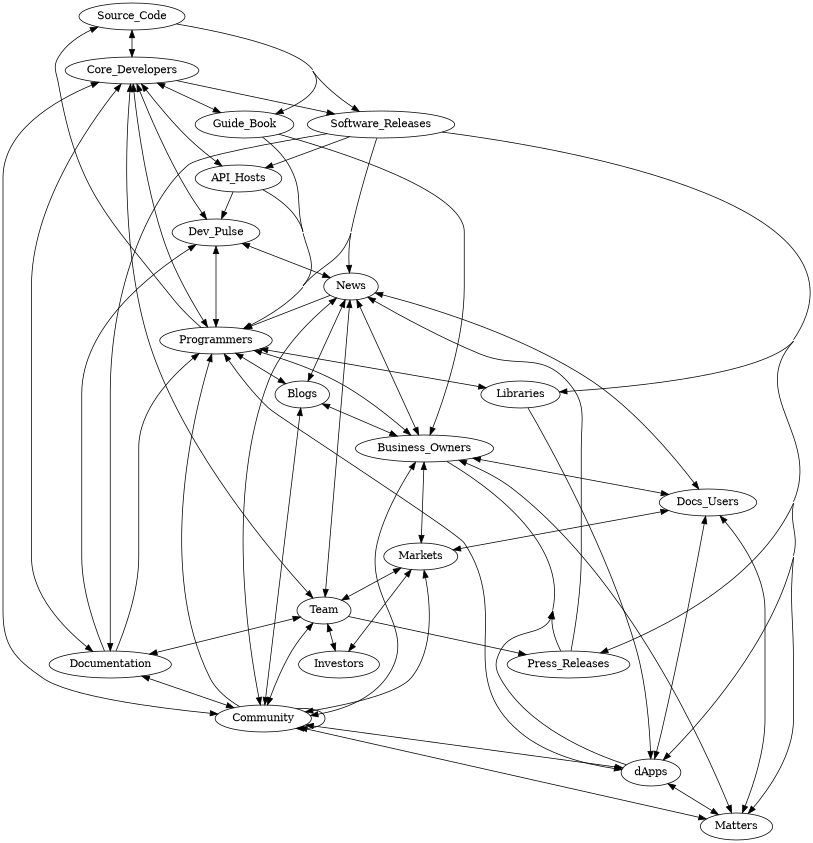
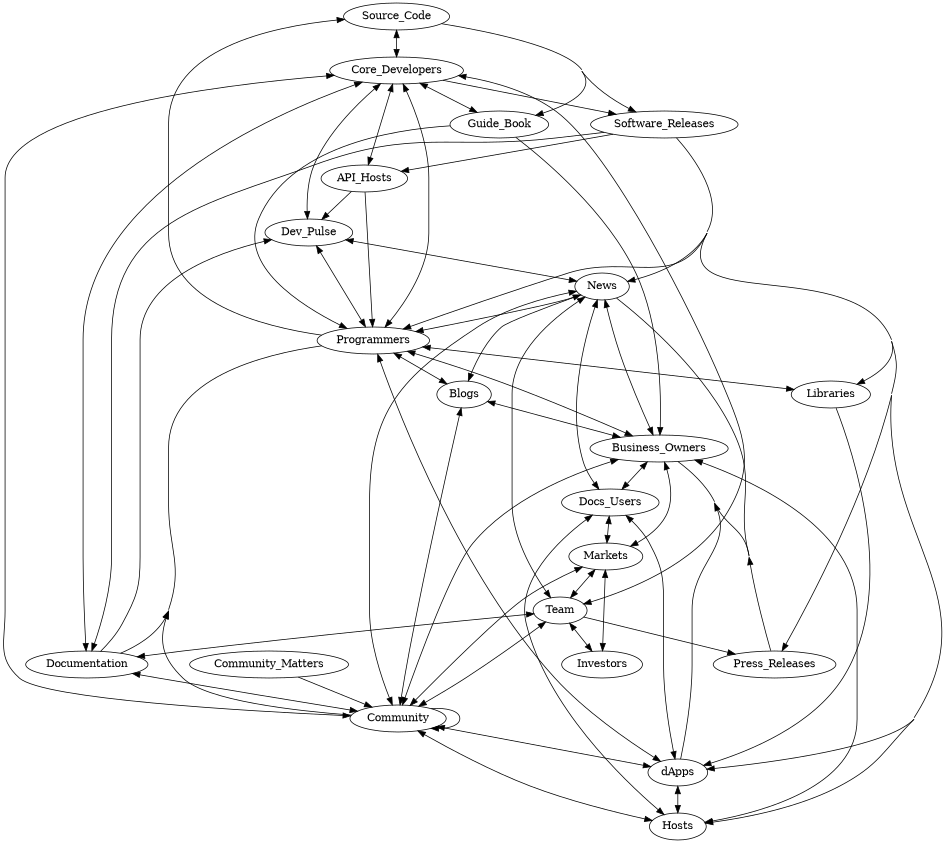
none -> (269, 664)
(736, 826) -> (678, 826)
